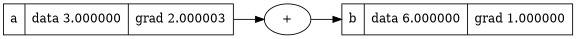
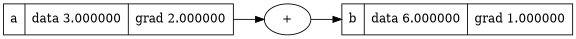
(181, 19) -> (181, 19)
